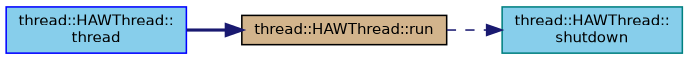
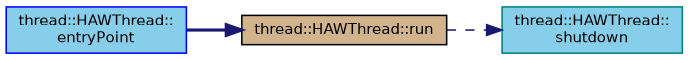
(96, 30) -> (96, 30)
